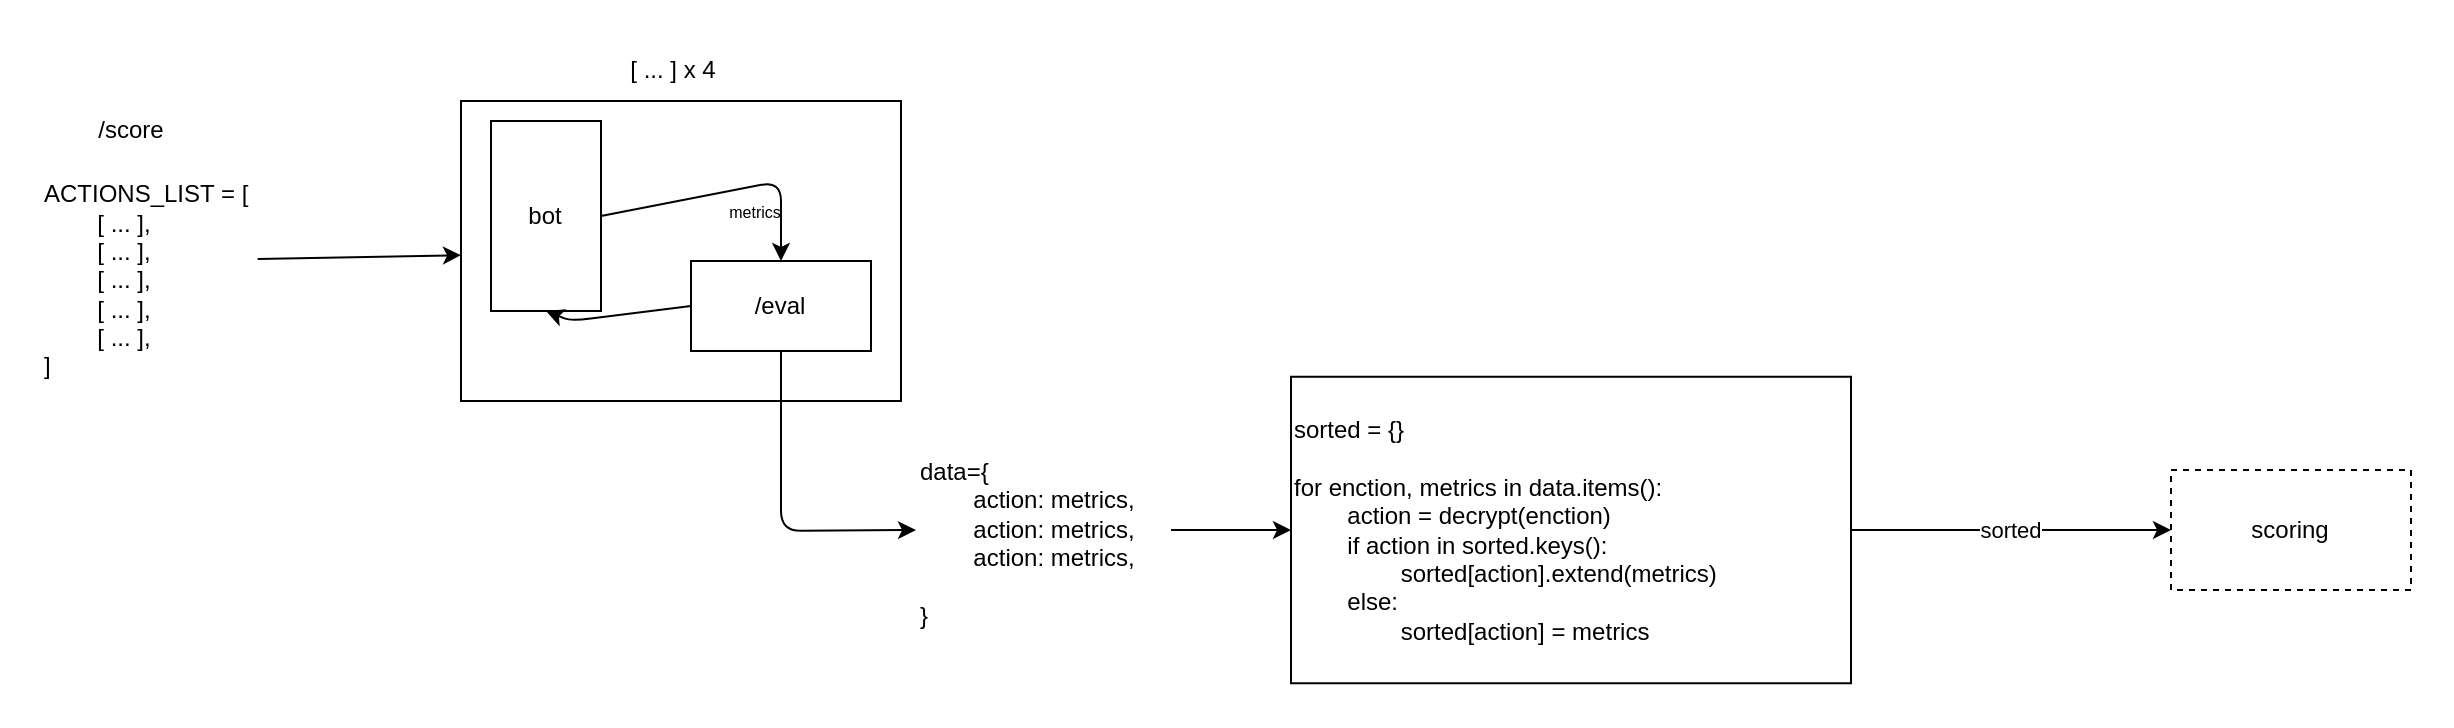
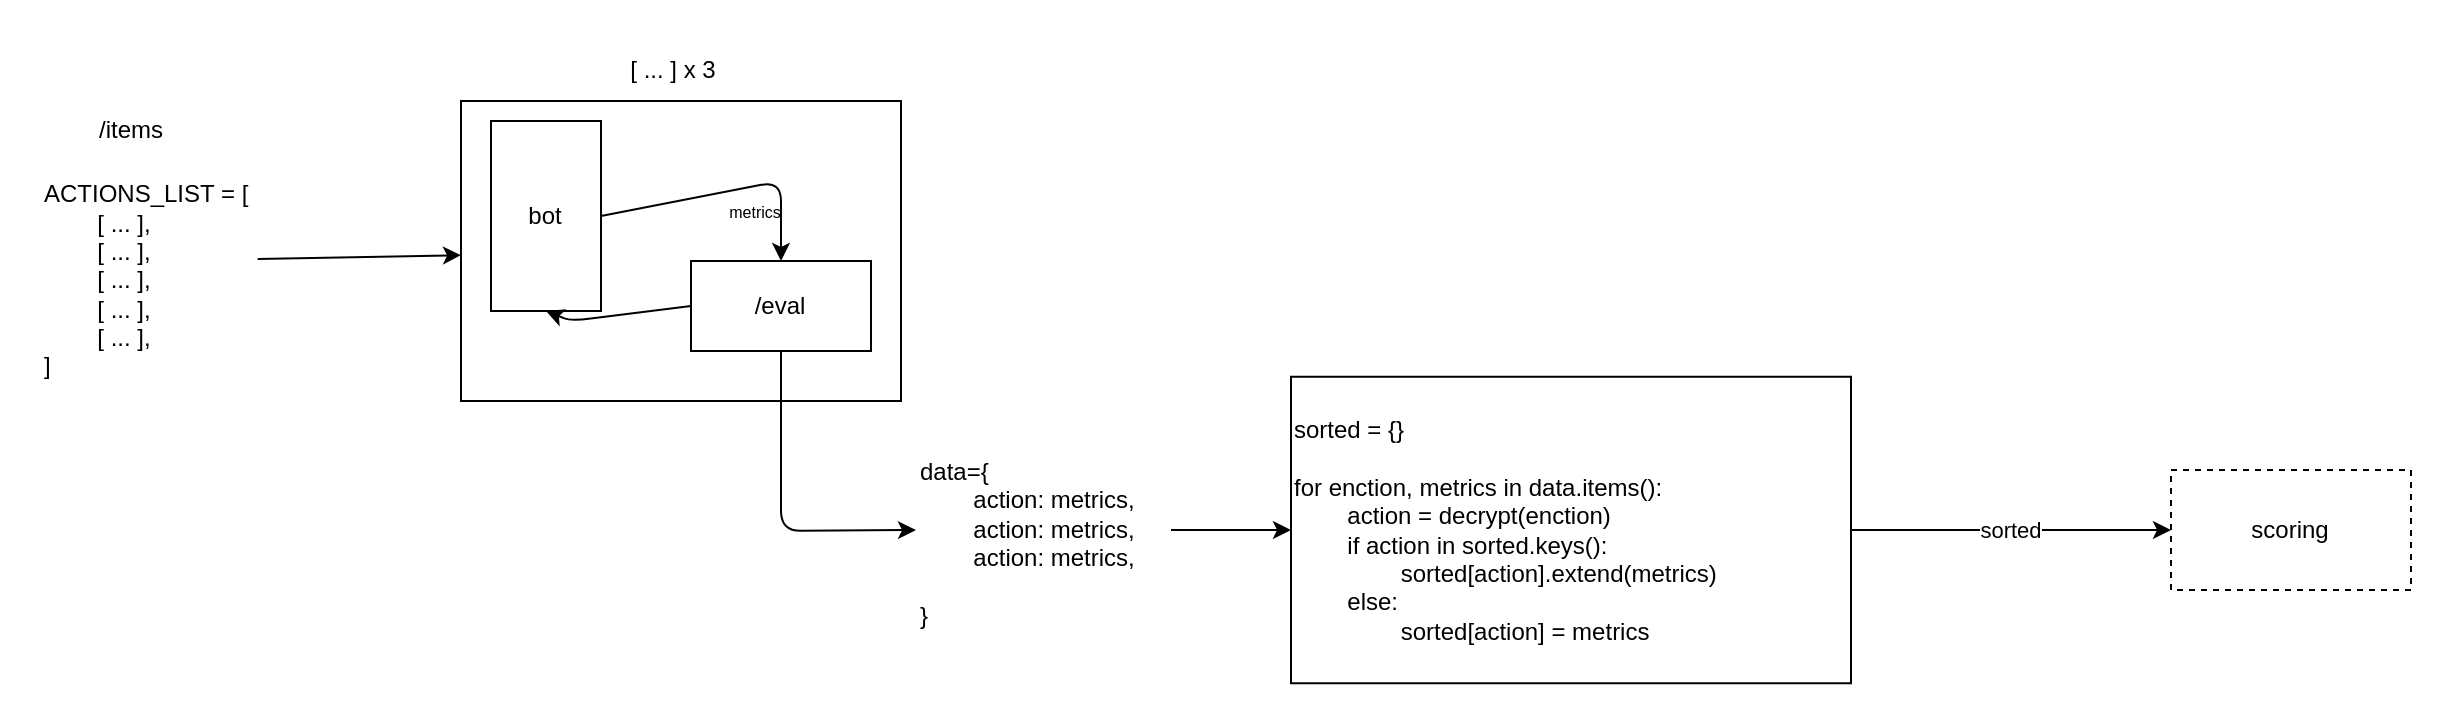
(674, 71) -> (674, 71)
(132, 131) -> (132, 131)
